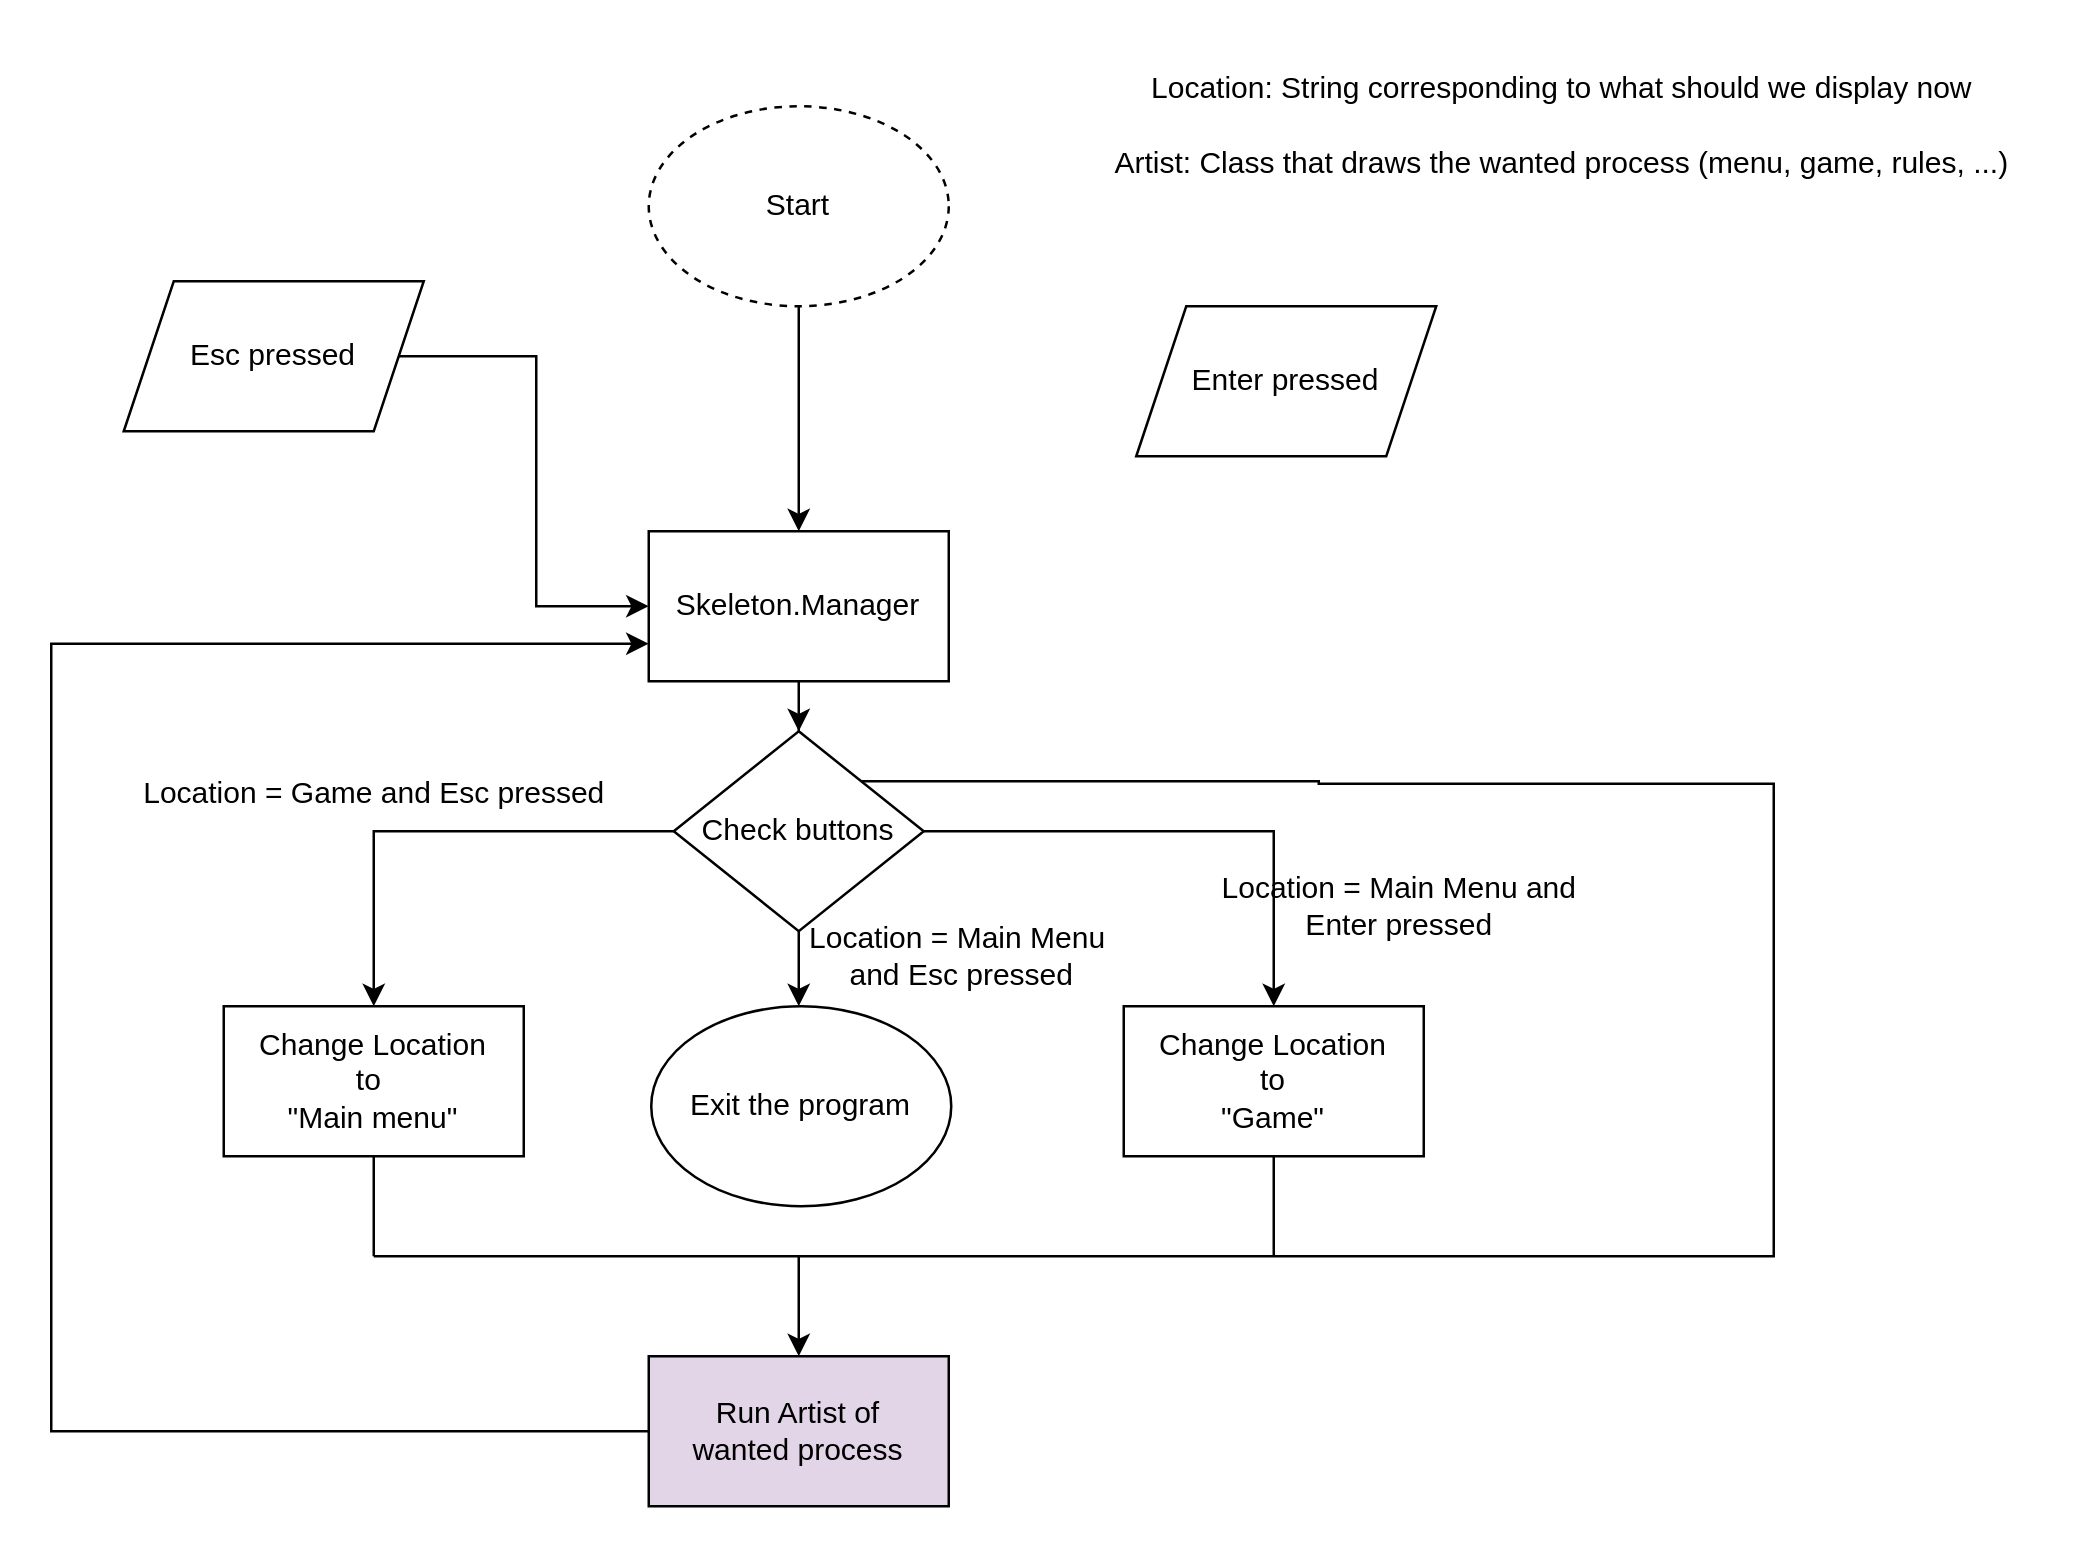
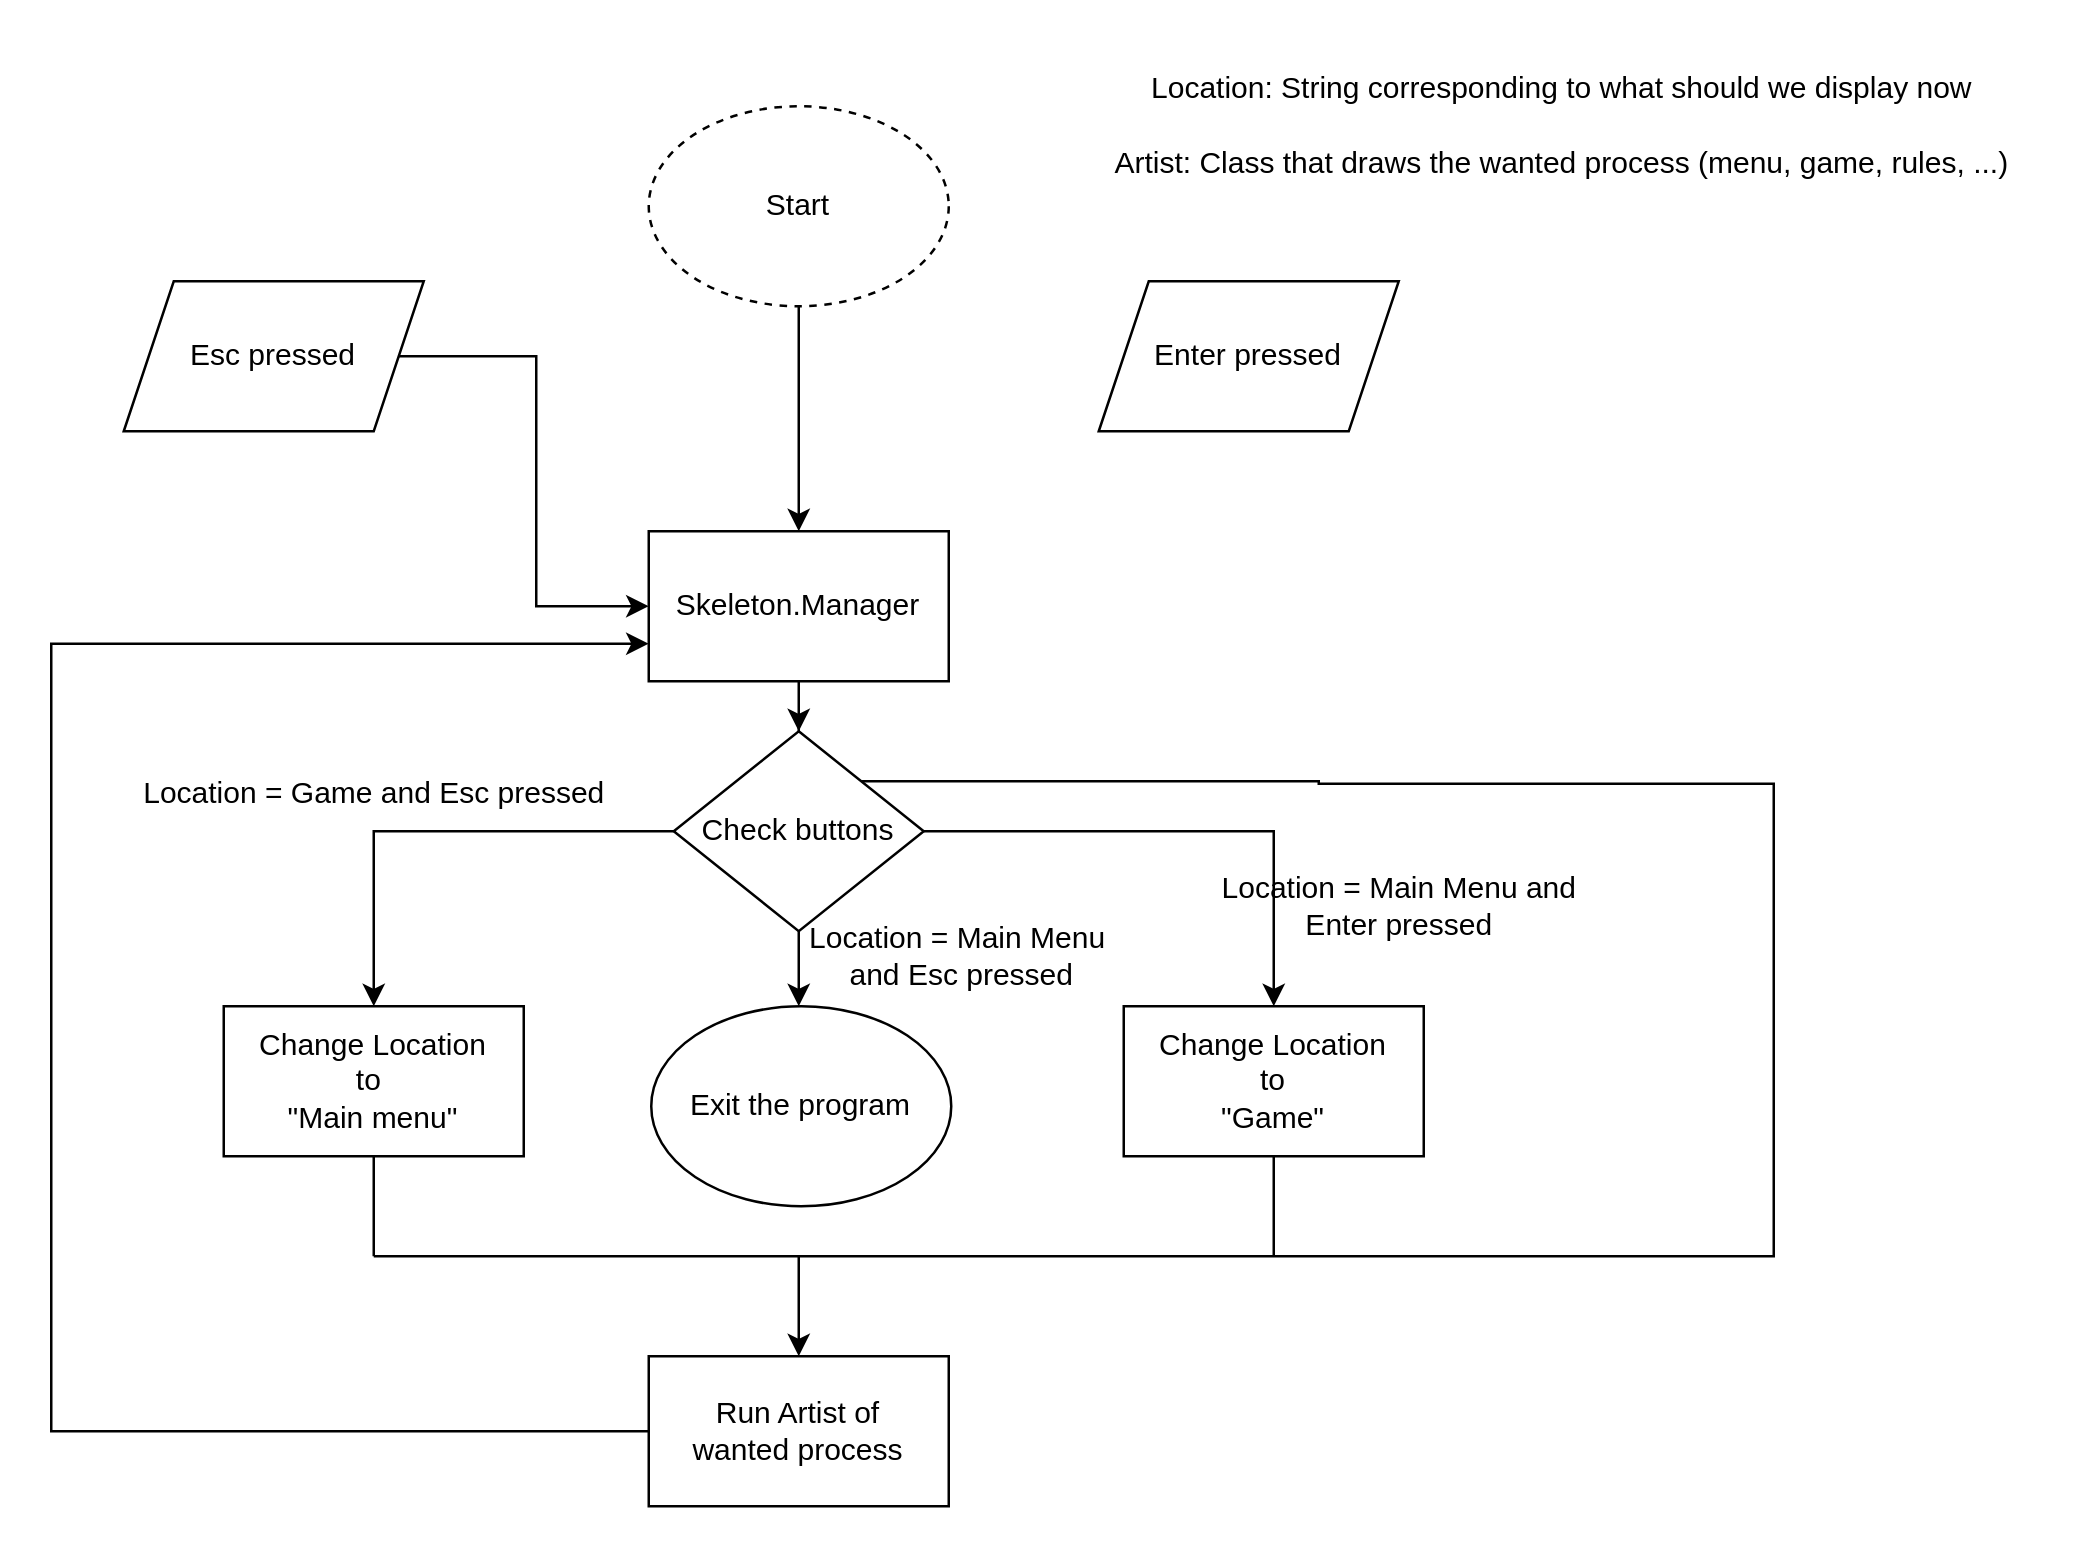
(1286, 381) -> (1249, 356)
(799, 1431) -> (799, 1431)
